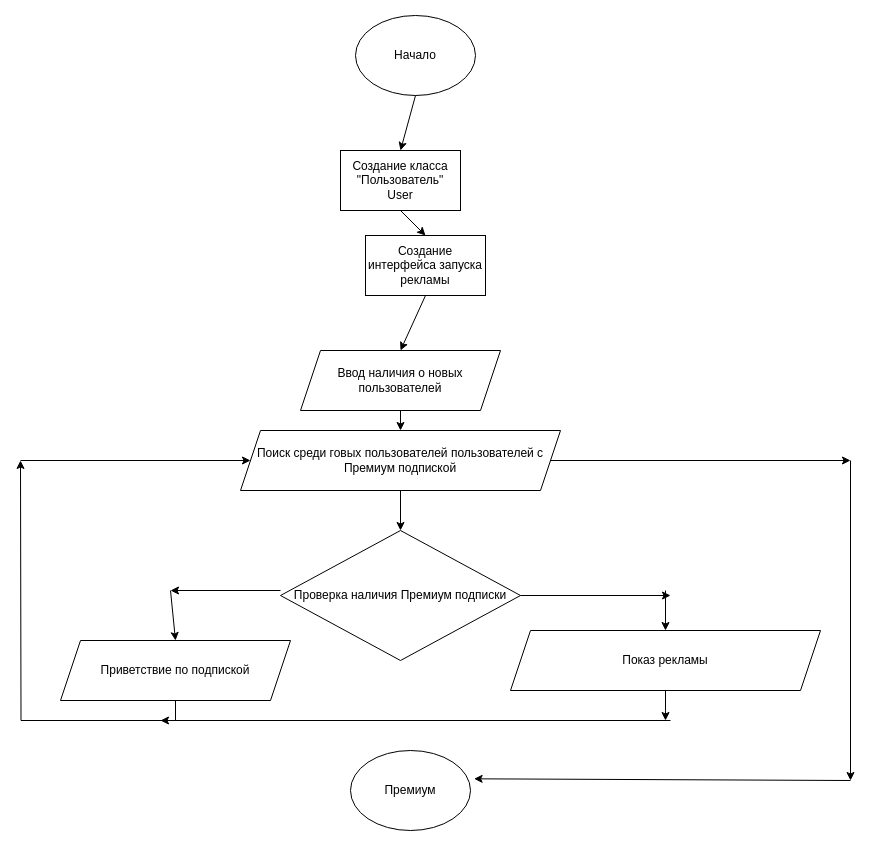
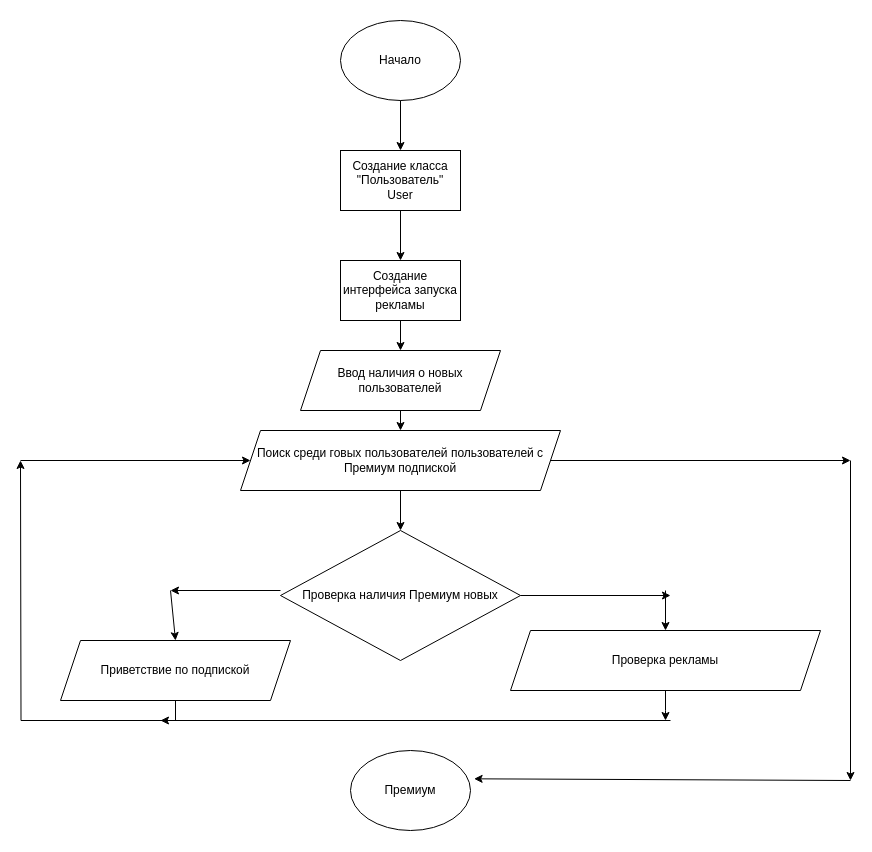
(416, 56) -> (401, 61)
(426, 266) -> (401, 291)
(401, 596) -> (401, 596)
(666, 661) -> (666, 661)
